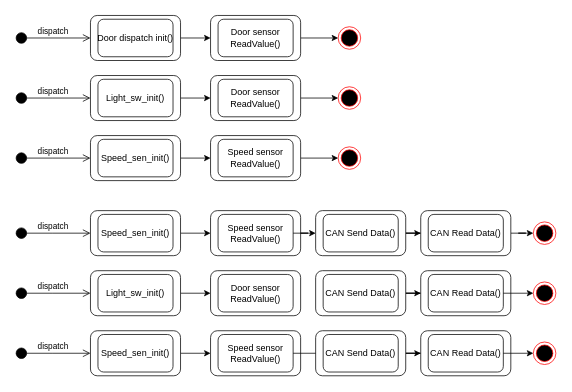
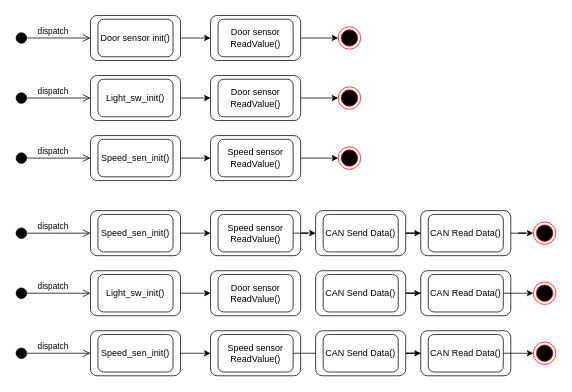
(135, 38) -> (135, 38)
